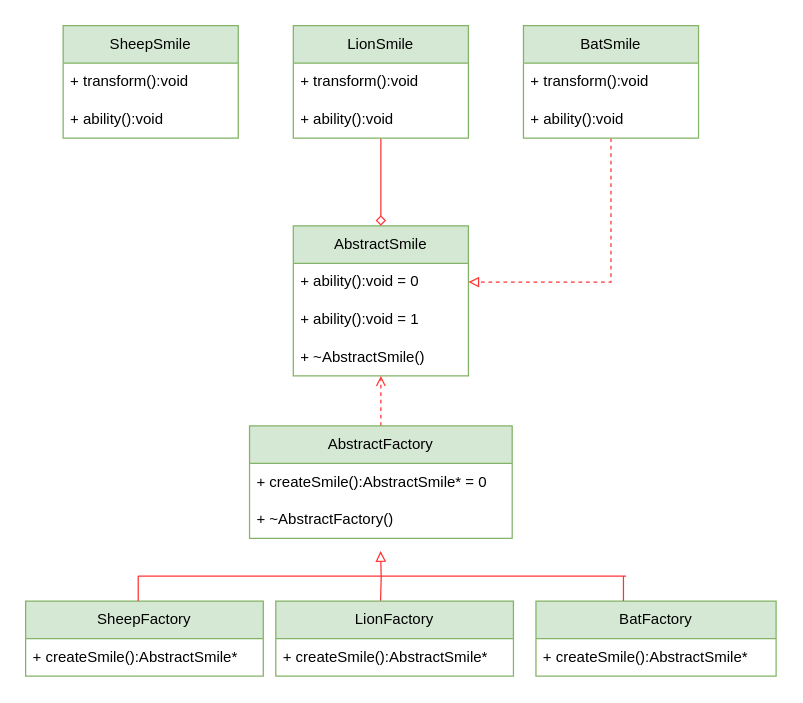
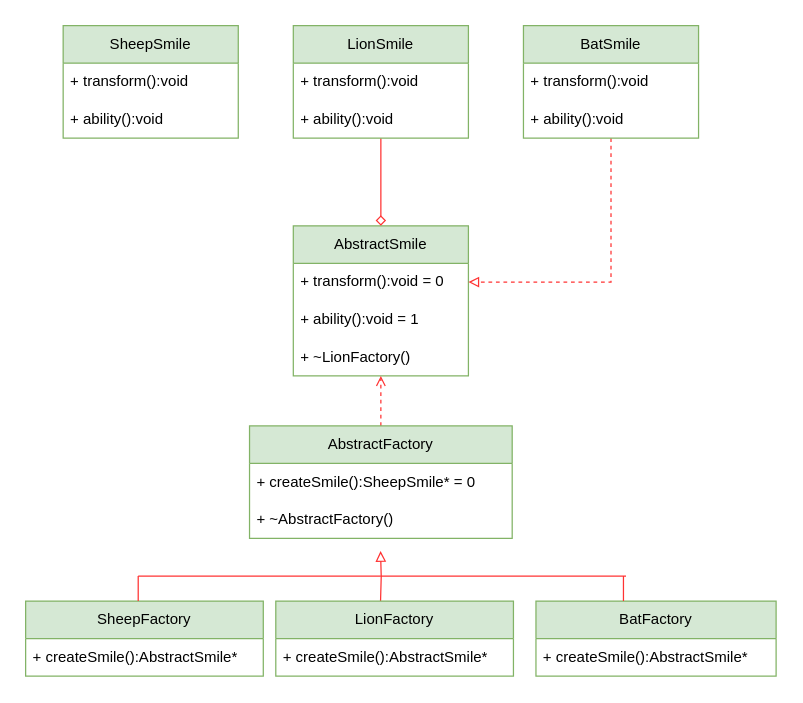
(369, 282) -> (382, 282)
(370, 357) -> (364, 357)
(382, 482) -> (371, 482)
